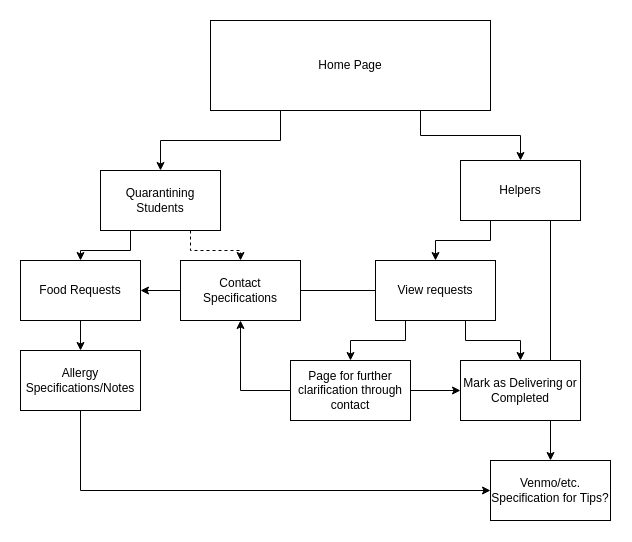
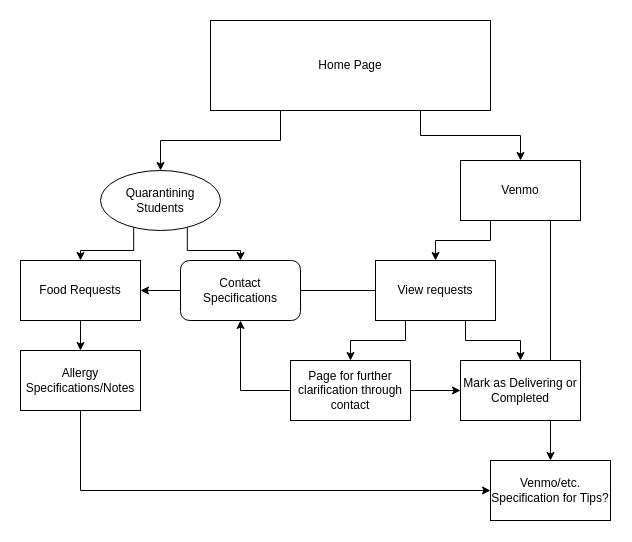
(521, 191) -> (521, 191)
(161, 201) -> (161, 201)
(207, 251) -> (203, 251)
(241, 291) -> (241, 291)
